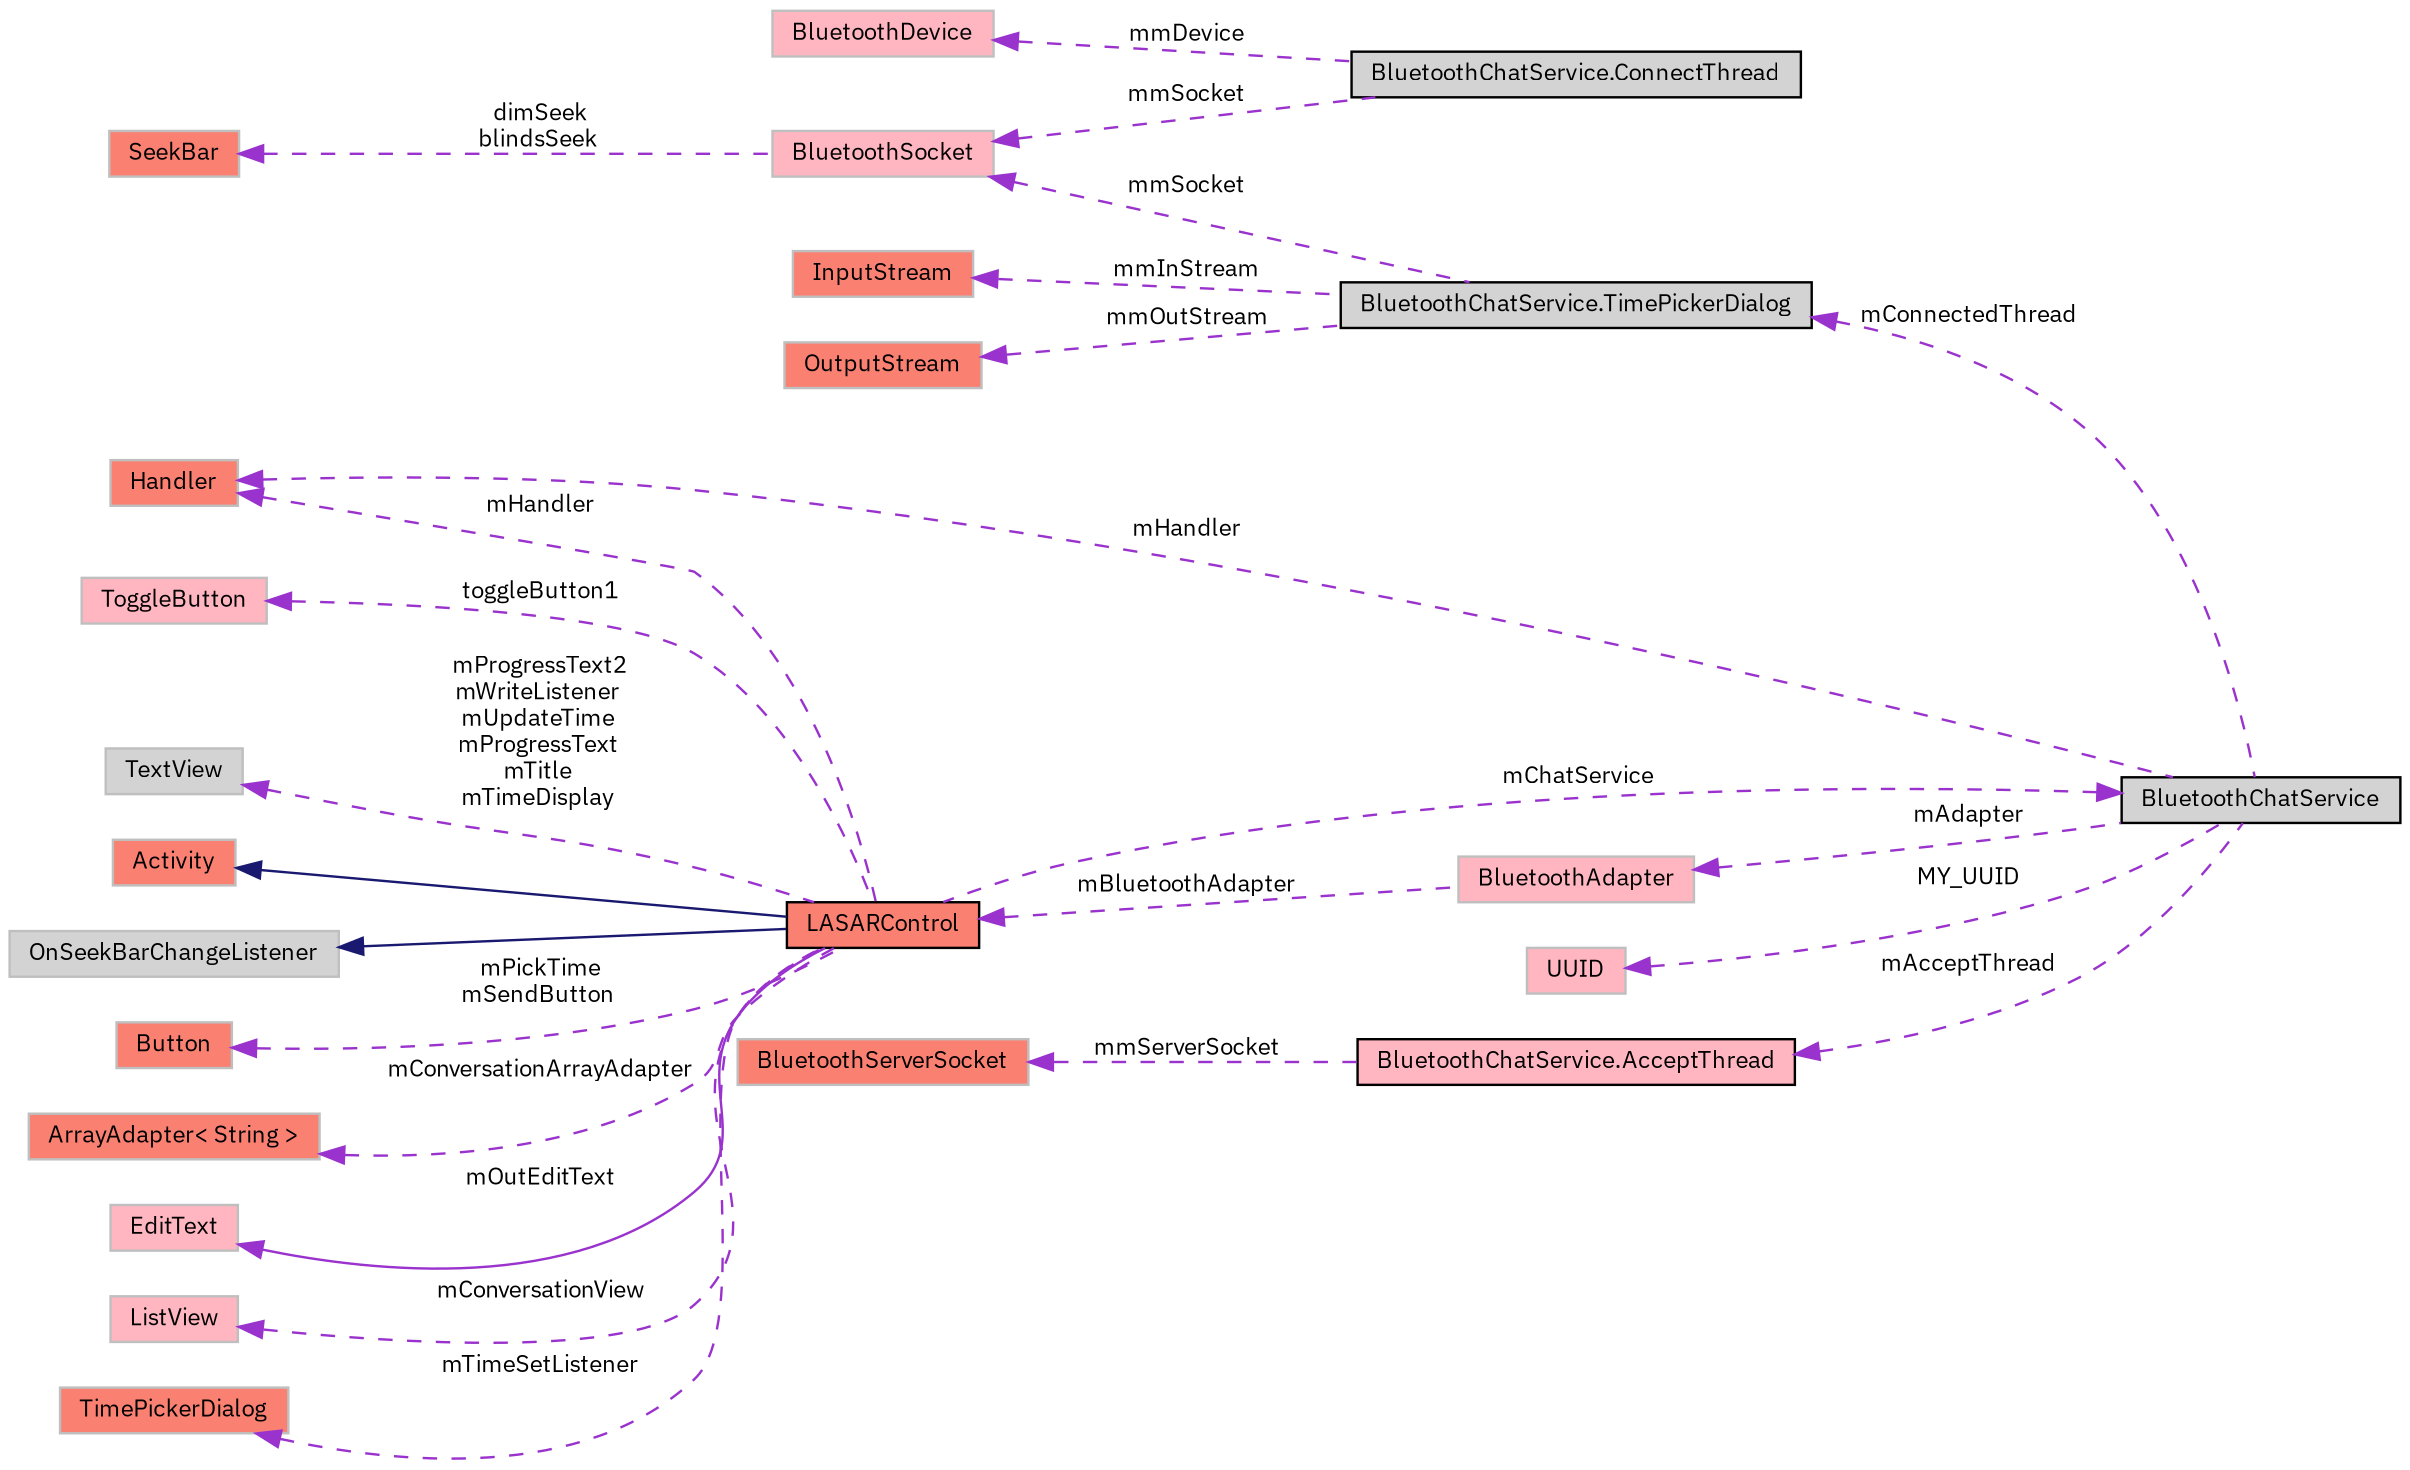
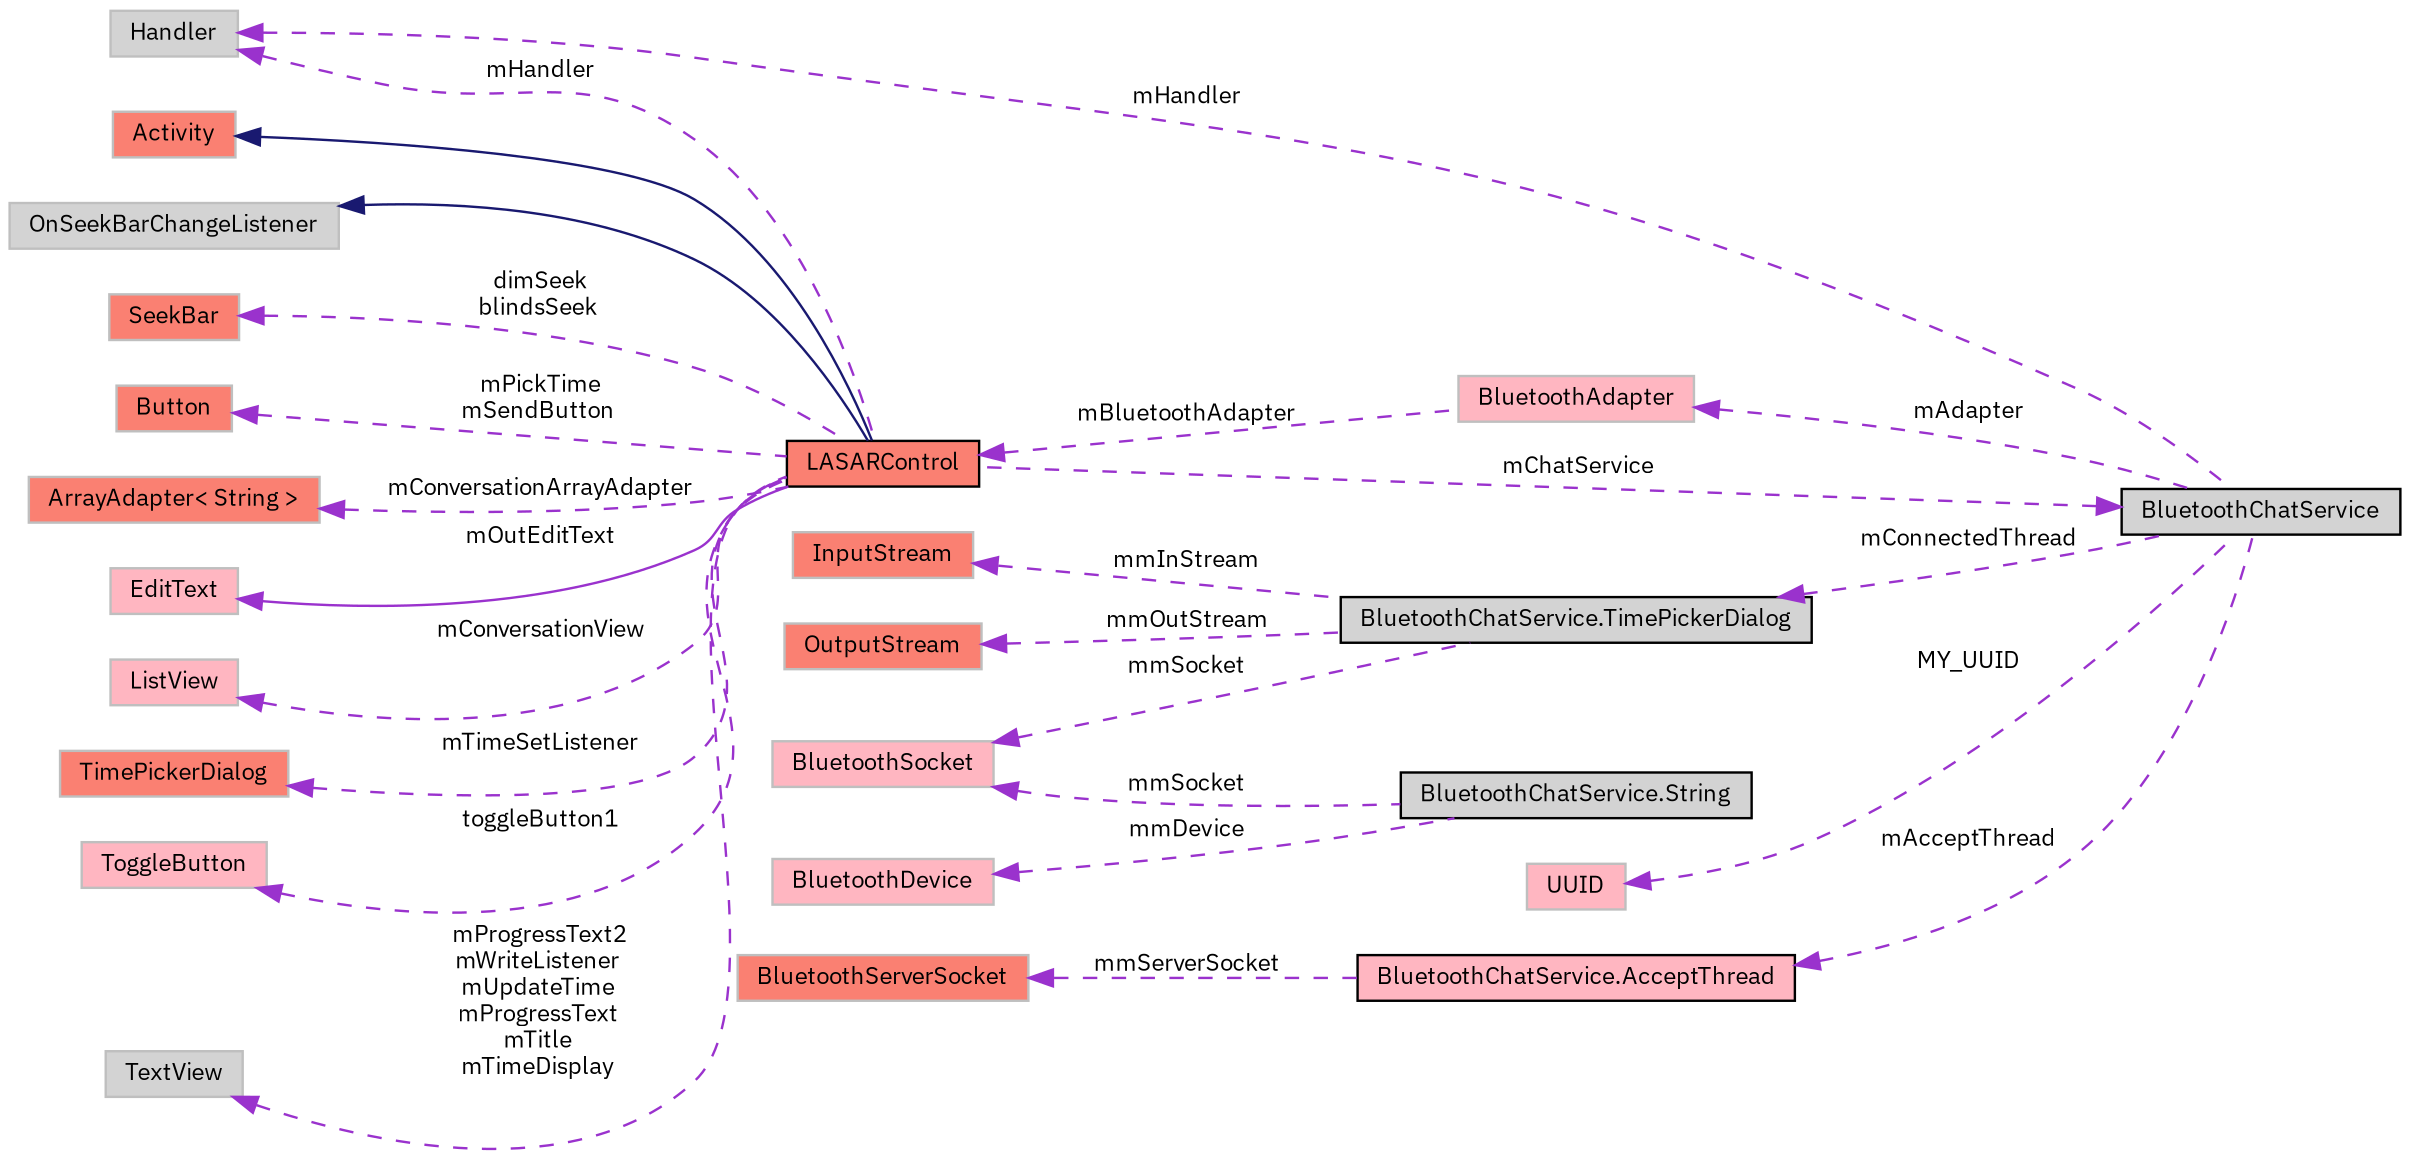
(1576, 74) -> (1576, 795)
(518, 154) -> (564, 339)
(174, 483) -> (174, 34)
